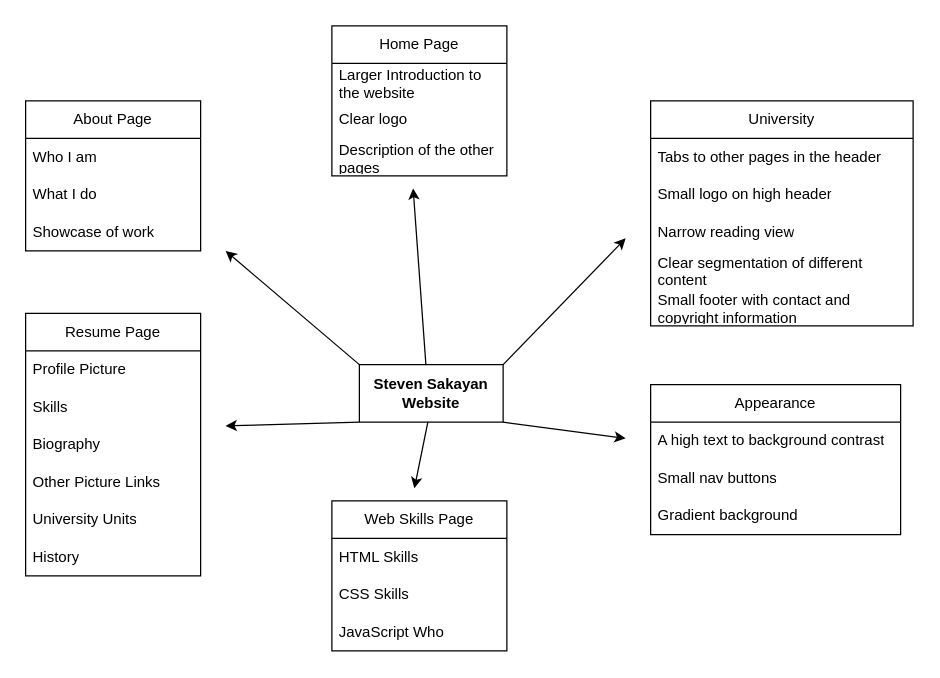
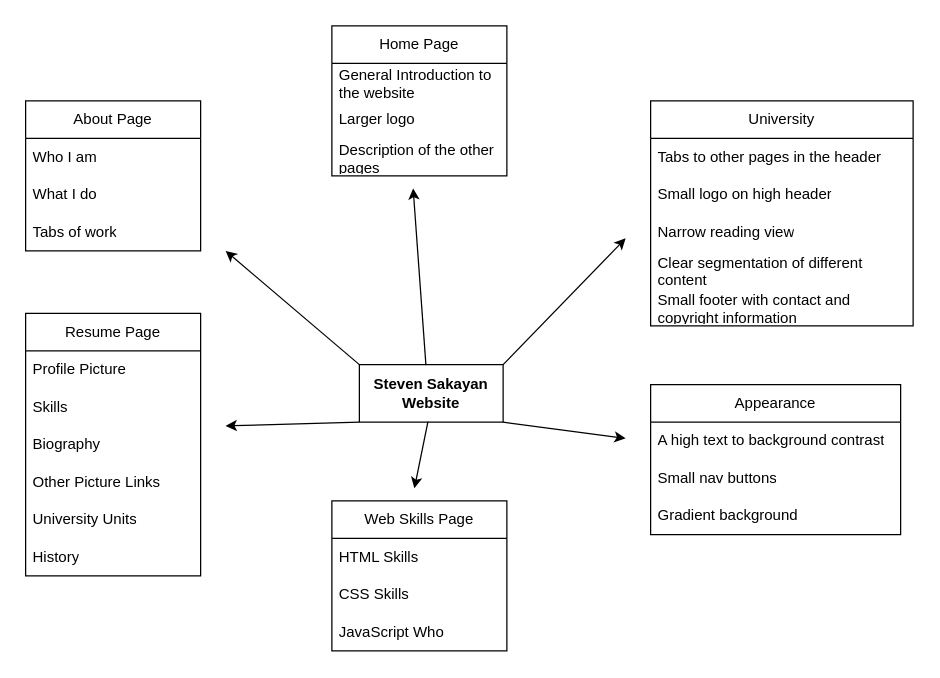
(421, 82) -> (421, 82)
(376, 119) -> (382, 119)
(96, 232) -> (80, 232)
